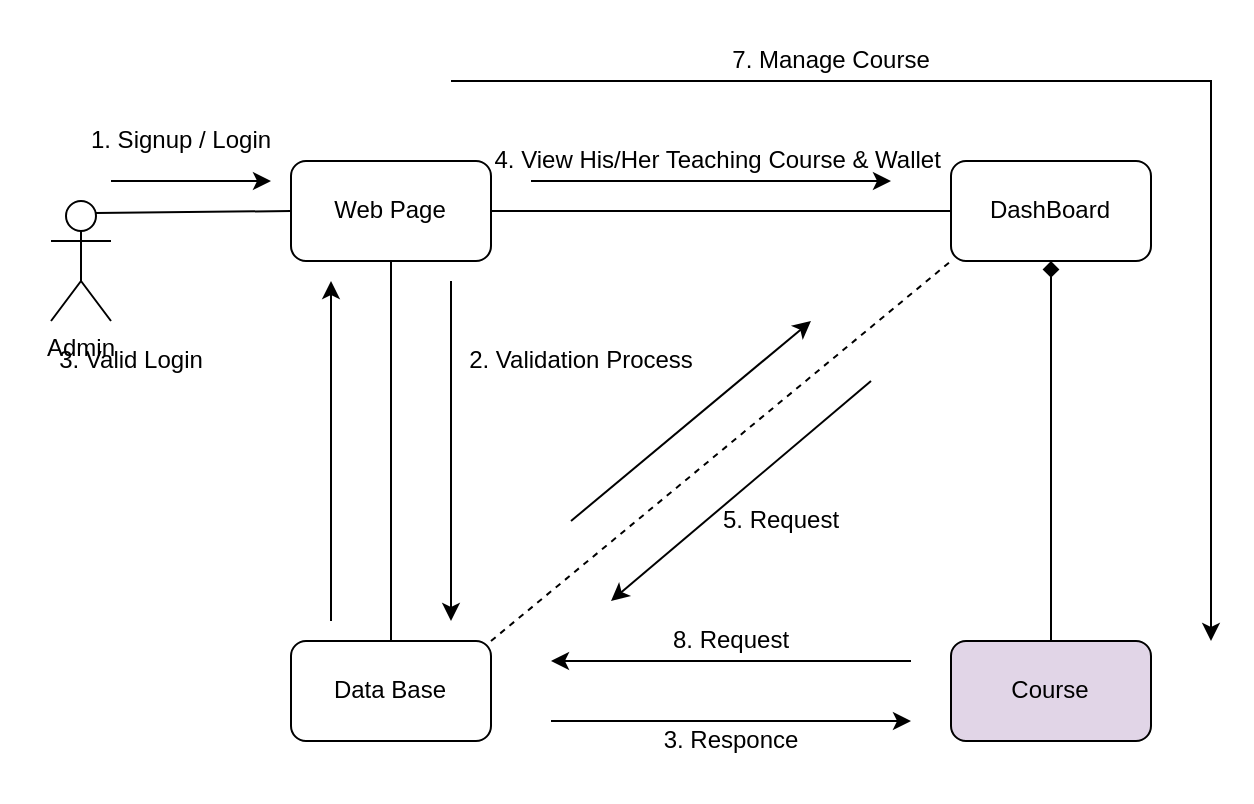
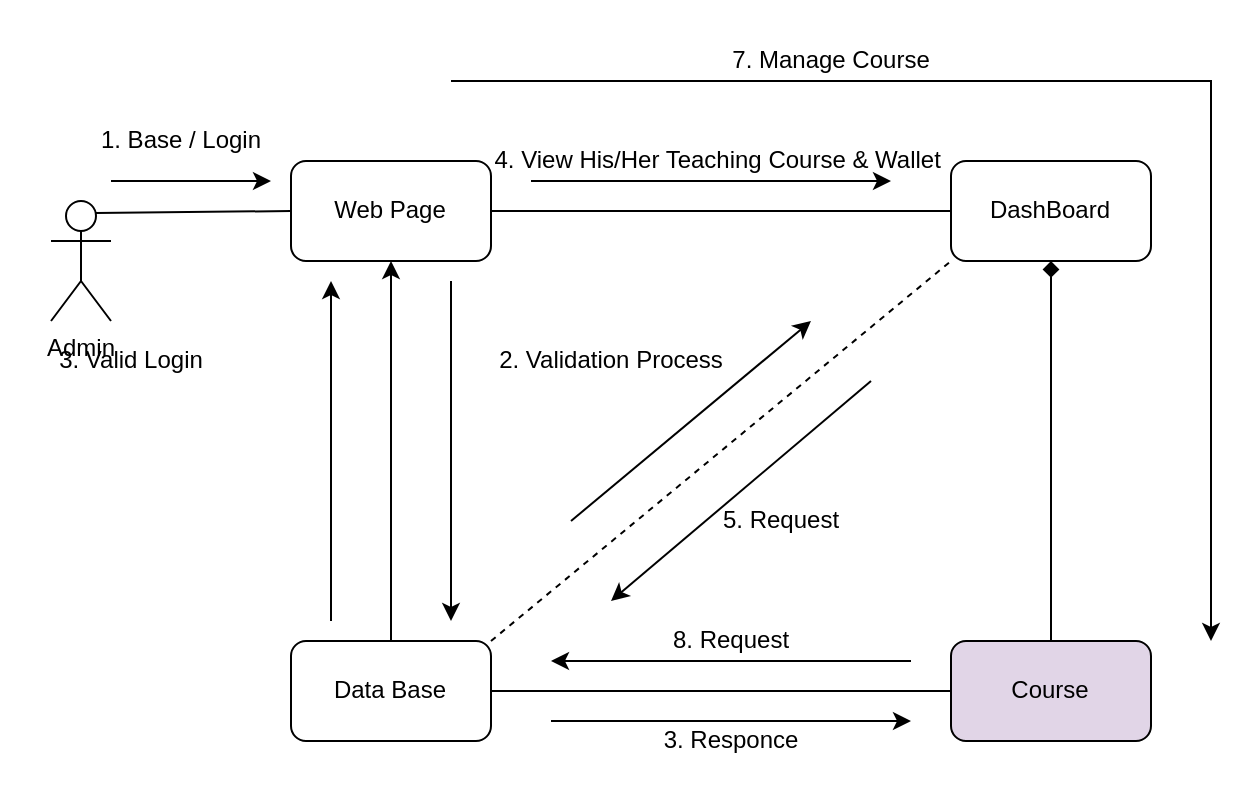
(182, 141) -> (182, 141)
(391, 270) -> (391, 276)
(581, 361) -> (611, 361)
none -> (721, 691)
